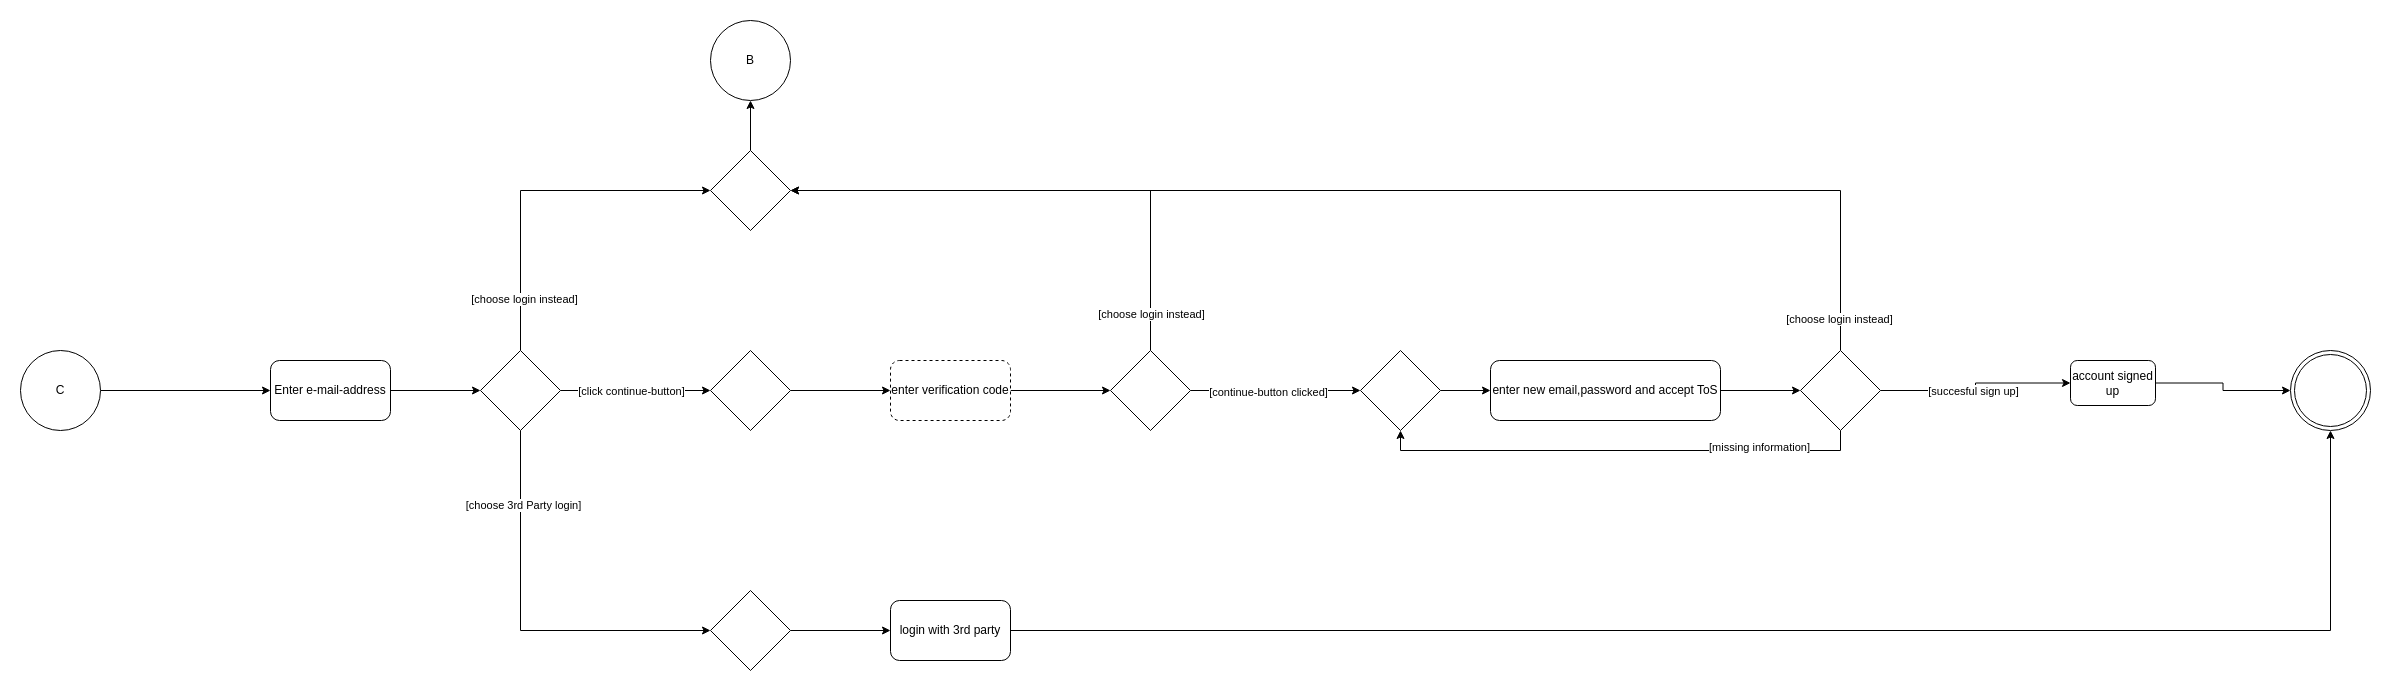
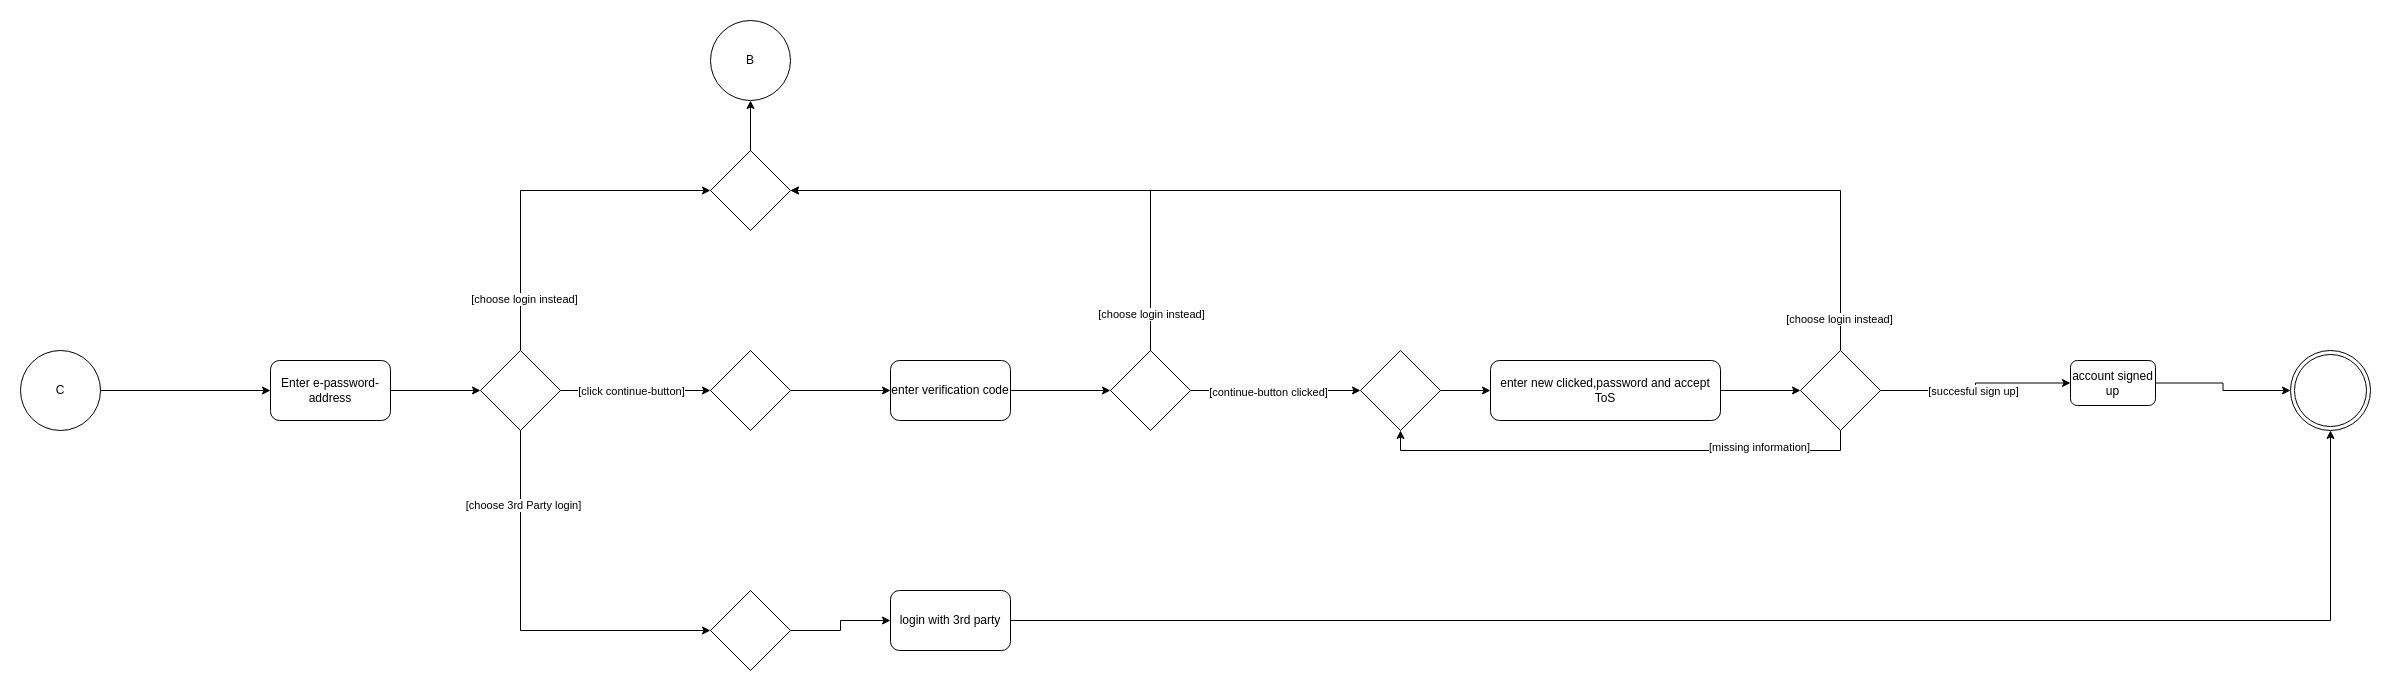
(331, 391) -> (331, 391)
(951, 391) -> (951, 391)
(1606, 391) -> (1606, 391)
(951, 631) -> (951, 621)
